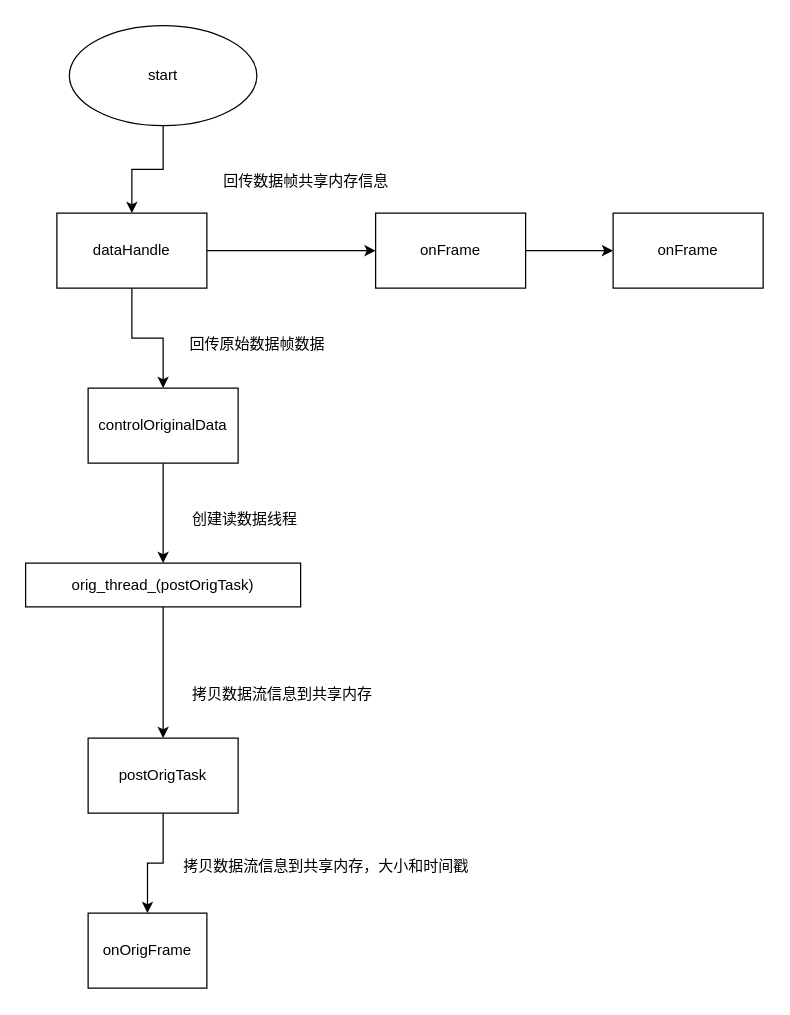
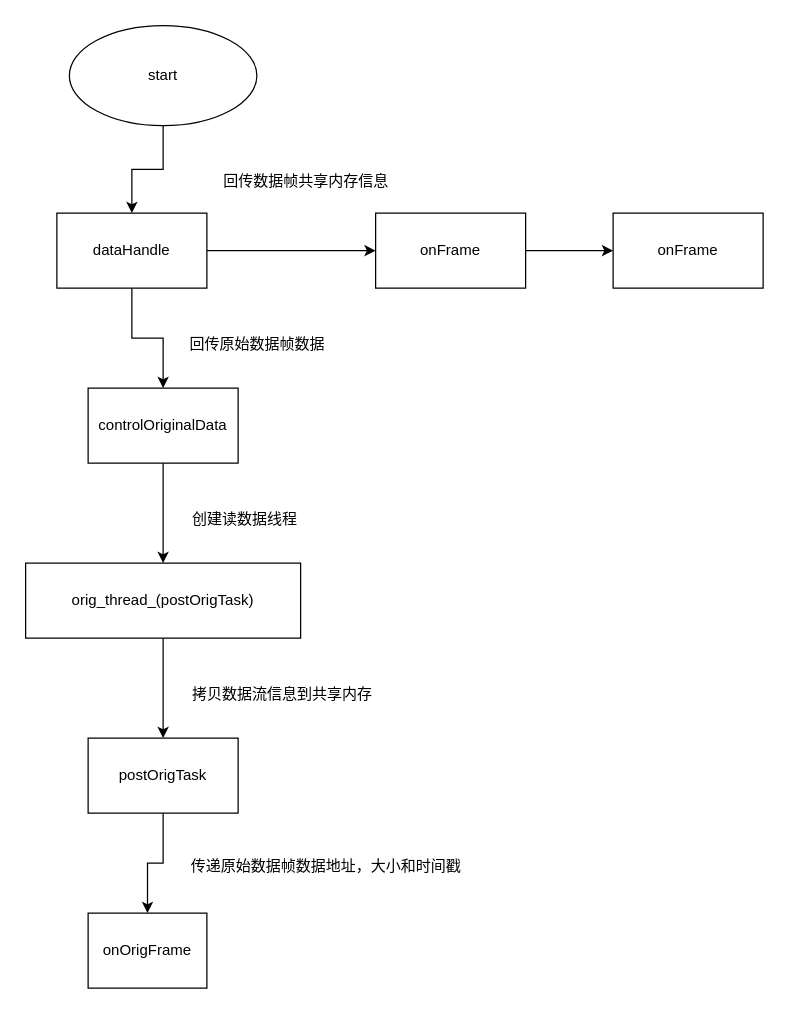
(163, 585) -> (163, 601)
(326, 867) -> (326, 867)
